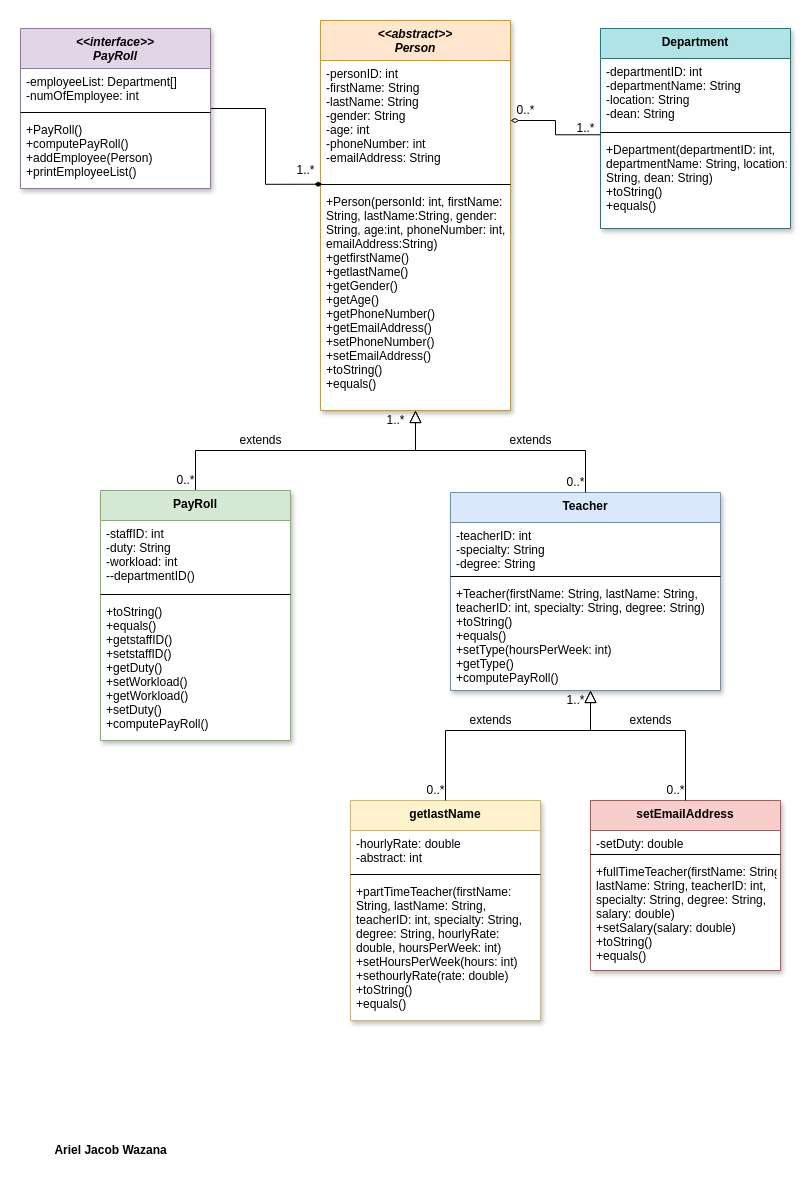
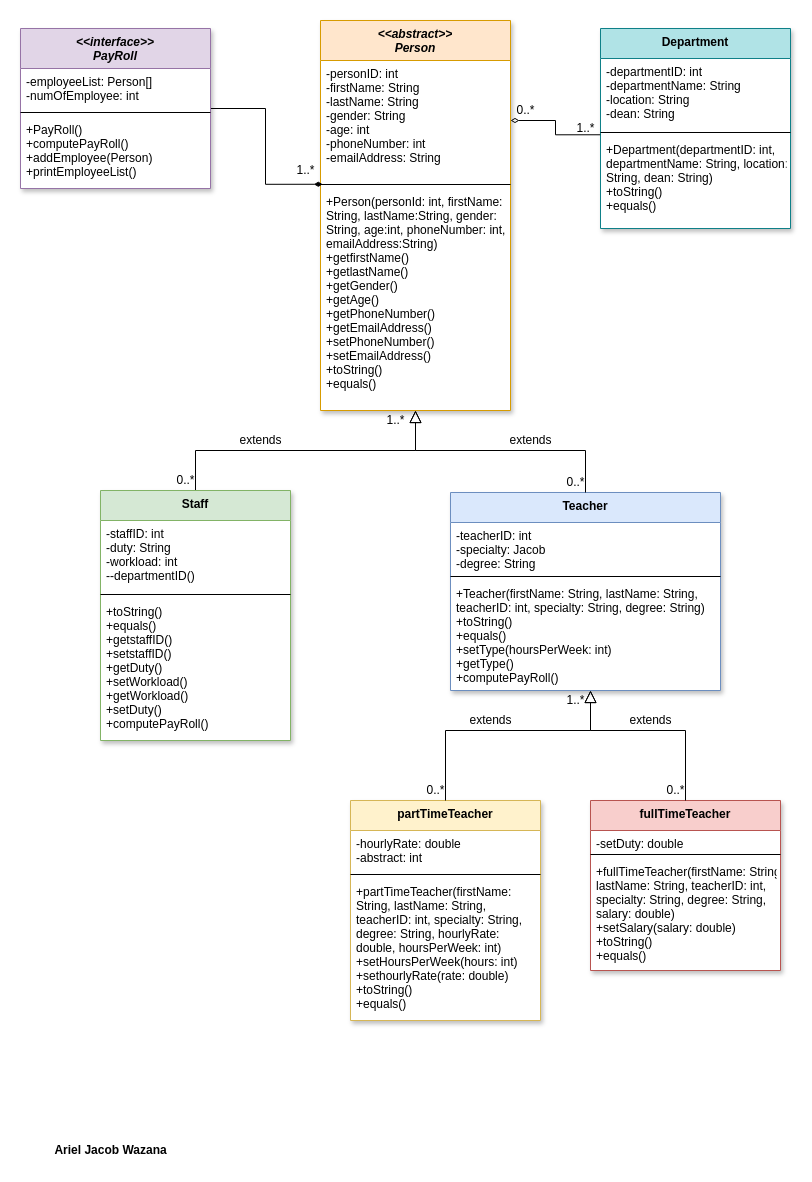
(110, 82) -> (97, 82)
(195, 504) -> (195, 504)
(502, 536) -> (502, 536)
(445, 814) -> (445, 814)
(685, 814) -> (685, 814)
